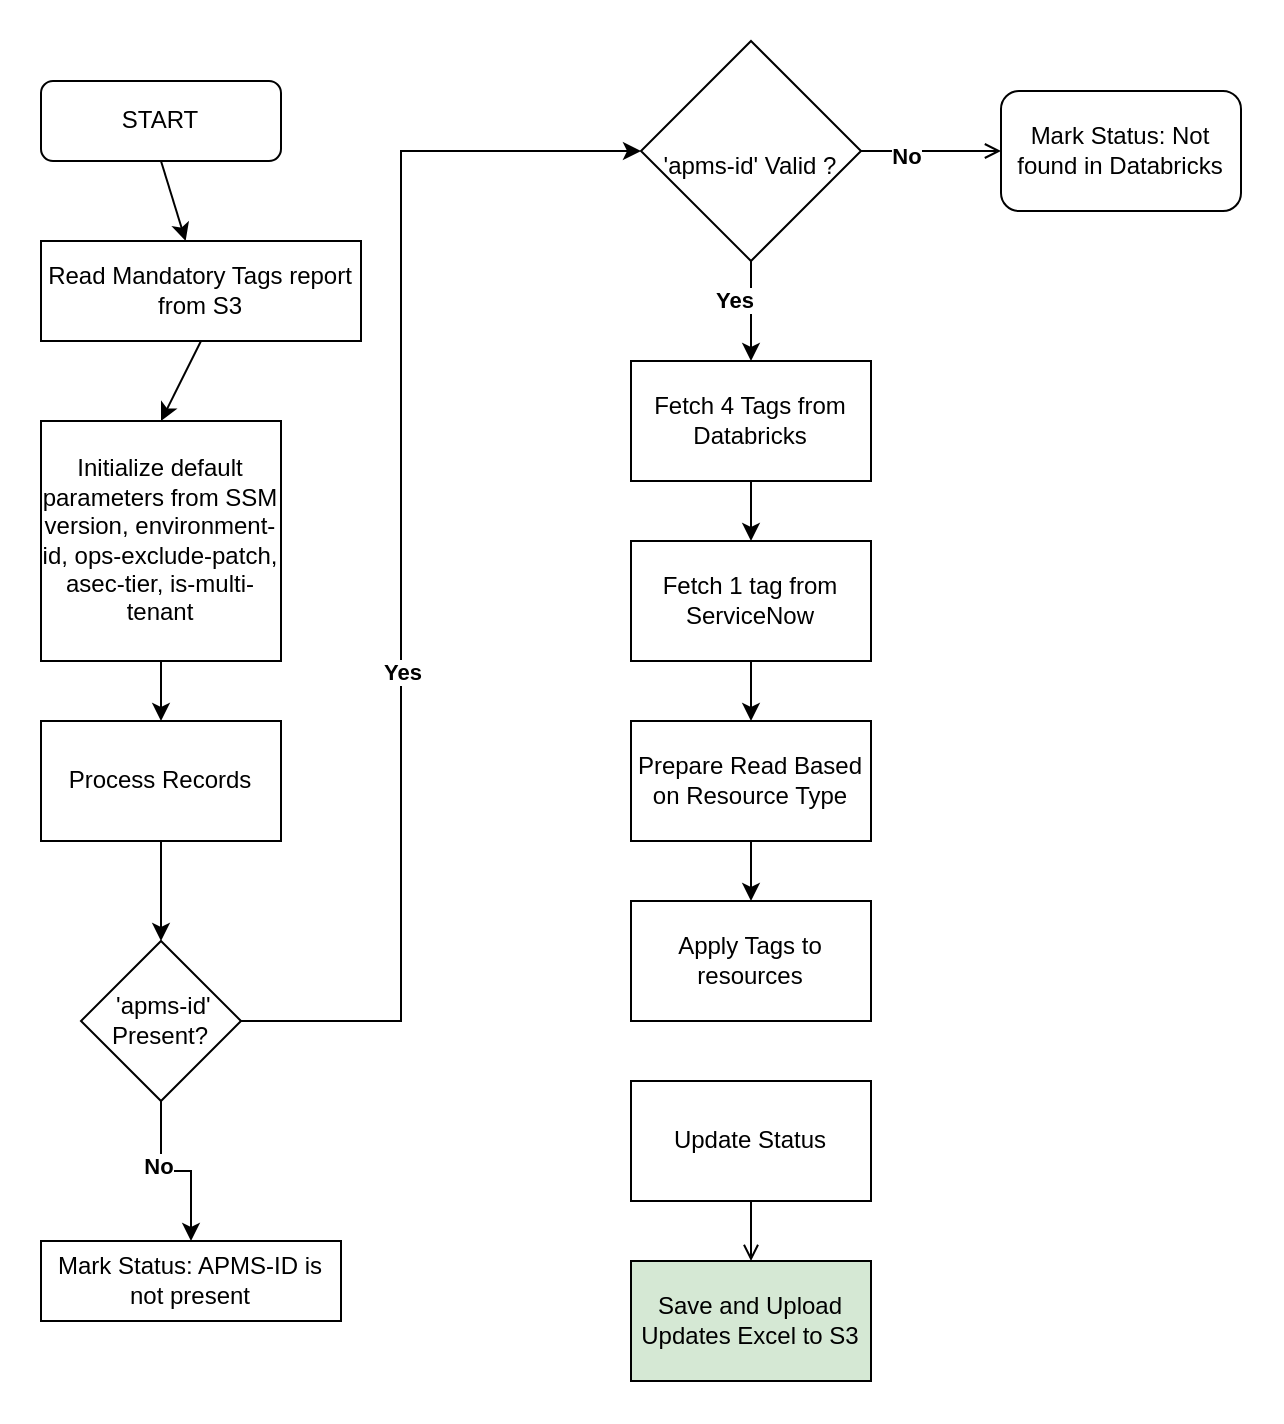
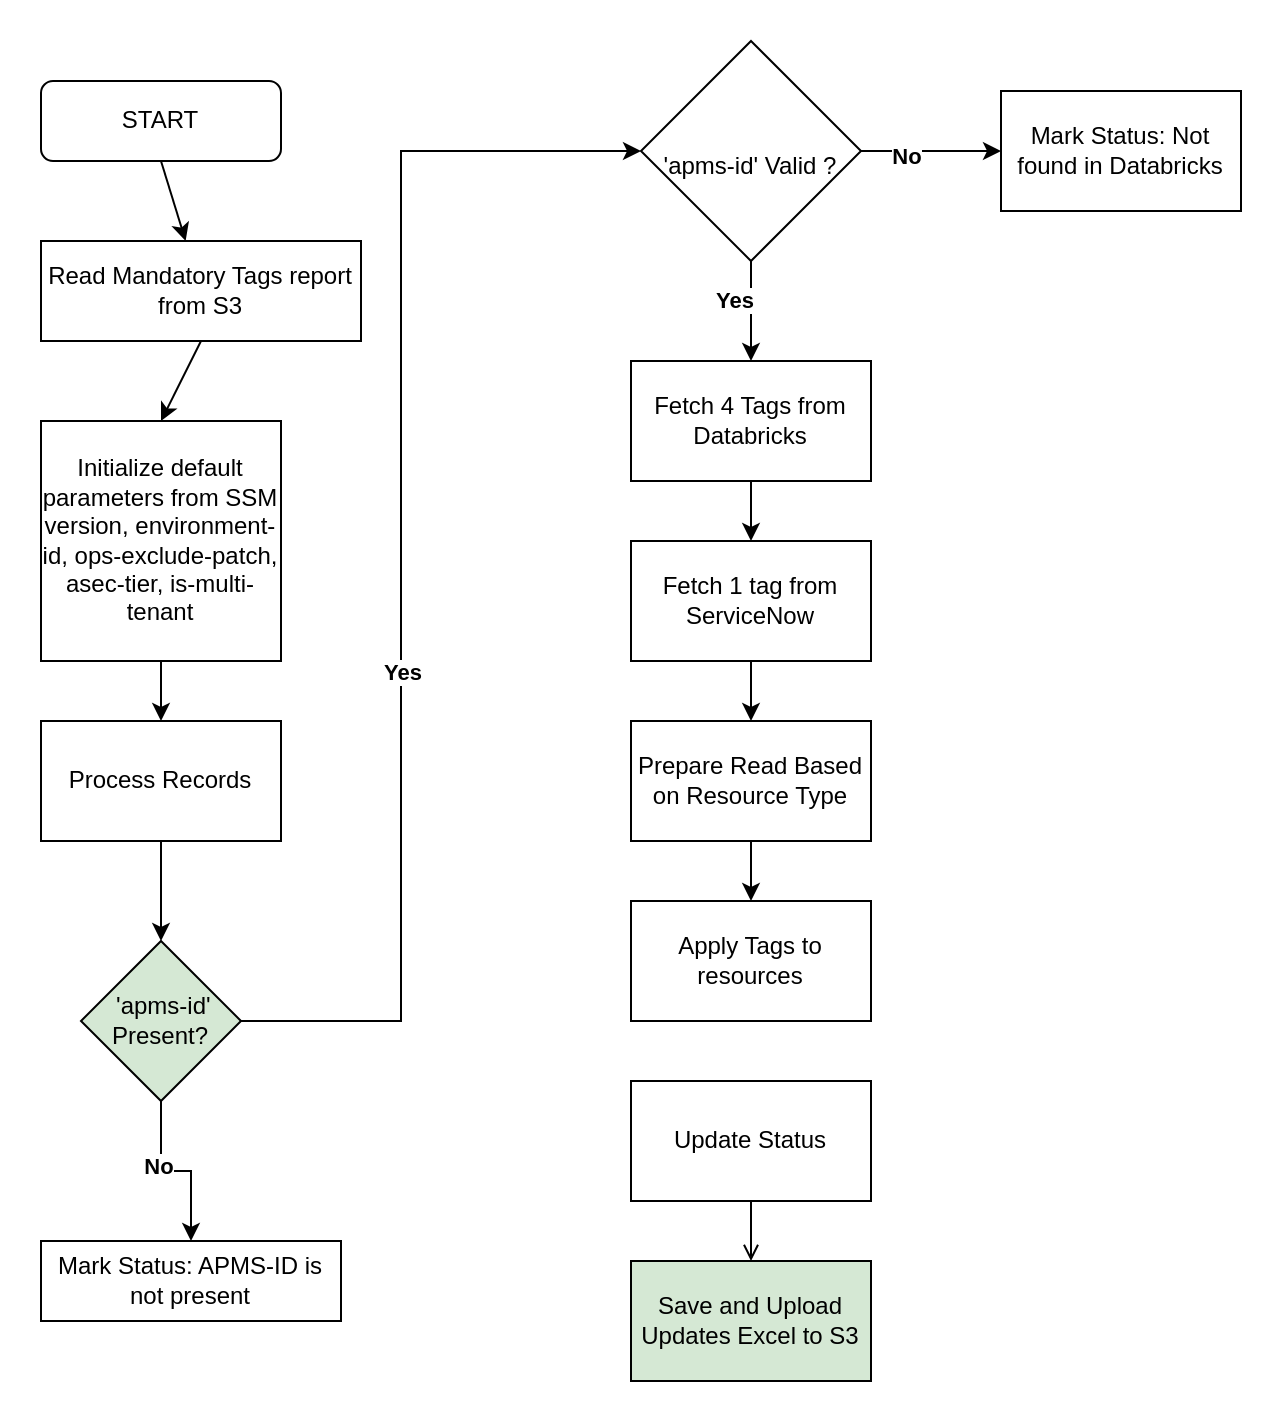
(989, 151) -> (986, 151)
(1121, 151) -> (1121, 151)
(161, 1021) -> (161, 1021)
